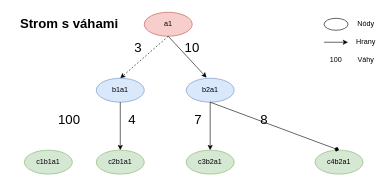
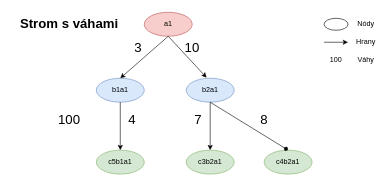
(145, 56) -> (145, 56)
(48, 162) -> none
(120, 162) -> (120, 162)
(339, 162) -> (288, 162)
